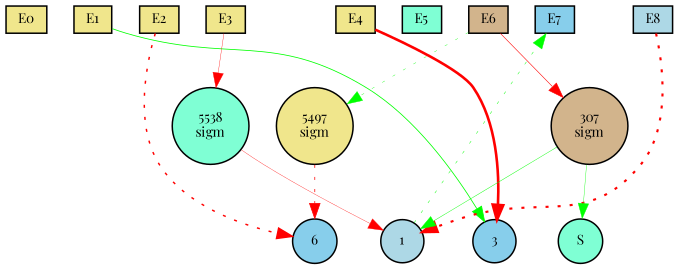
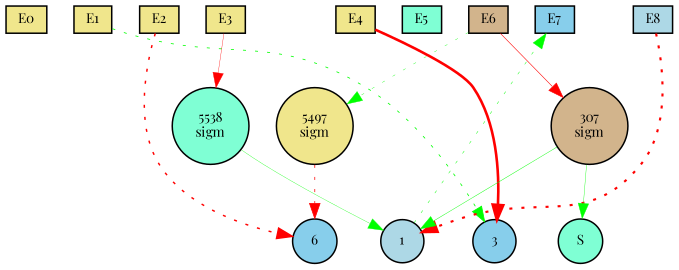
(322, 66) -> (322, 66)
(305, 189) -> (305, 189)
